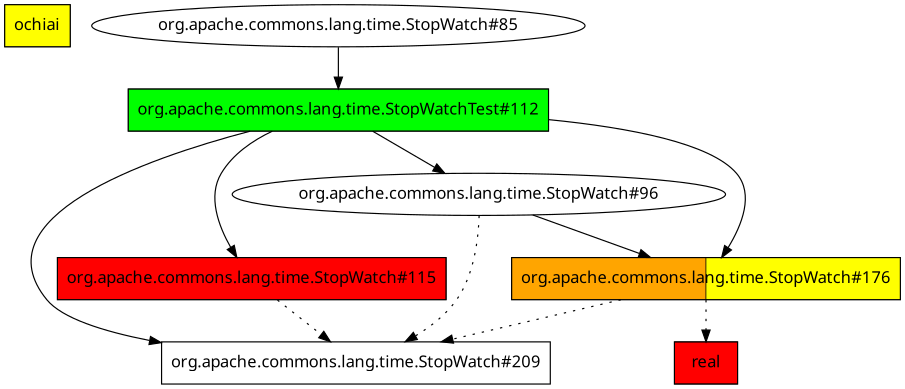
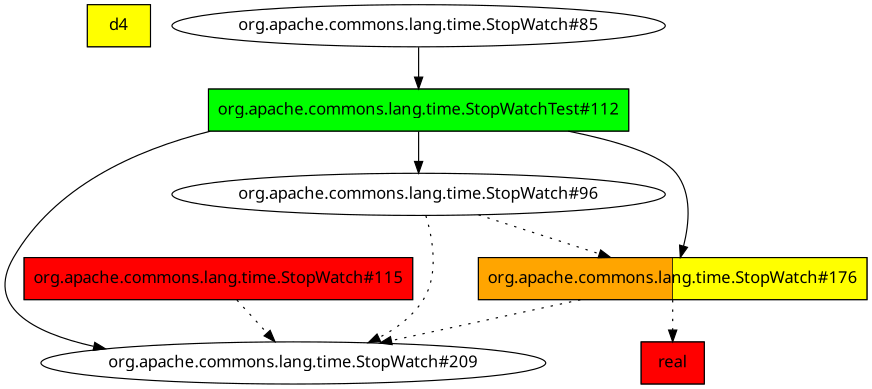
(37, 26) -> none
none -> (119, 26)
(219, 178) -> none
(586, 234) -> (539, 234)
(356, 363) -> (293, 363)
